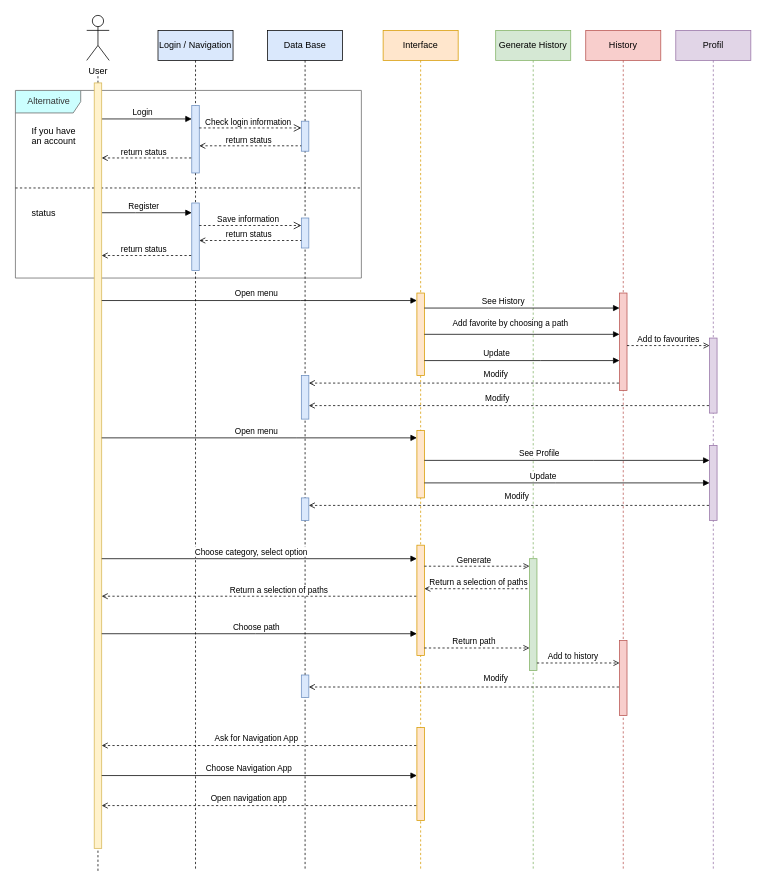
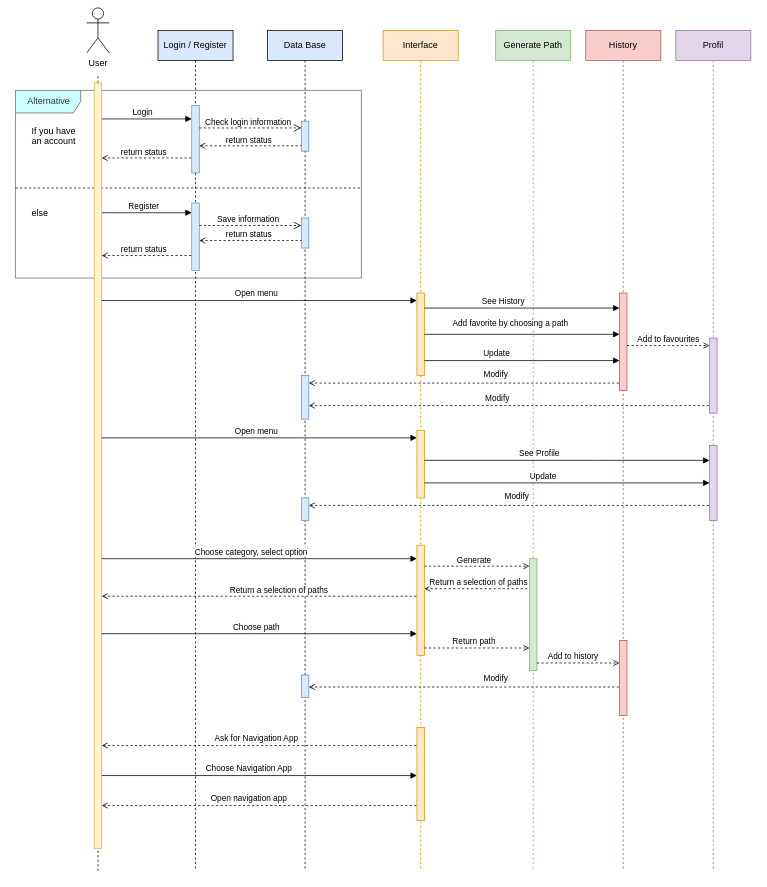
(98, 38) -> (98, 30)
(195, 45) -> (195, 45)
(533, 45) -> (533, 45)
(47, 213) -> (40, 213)
